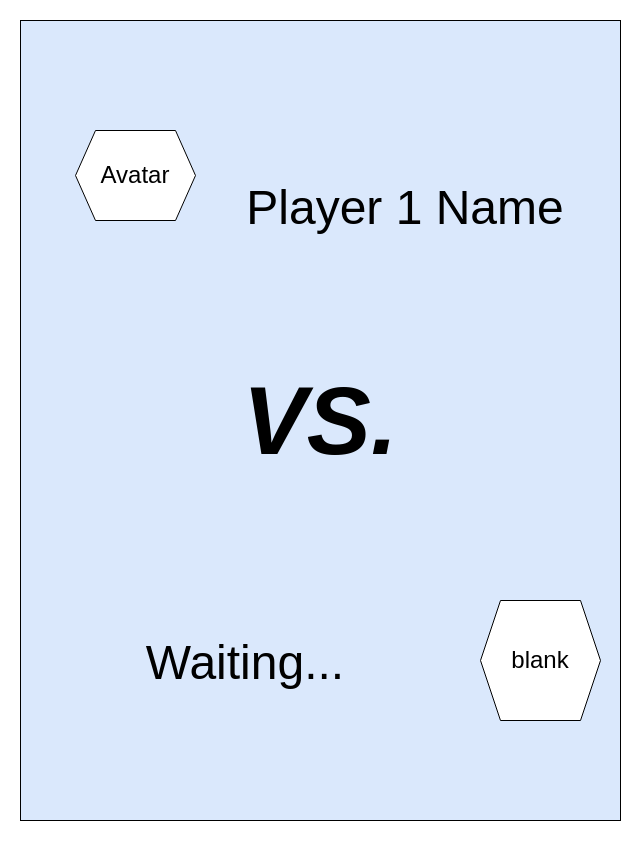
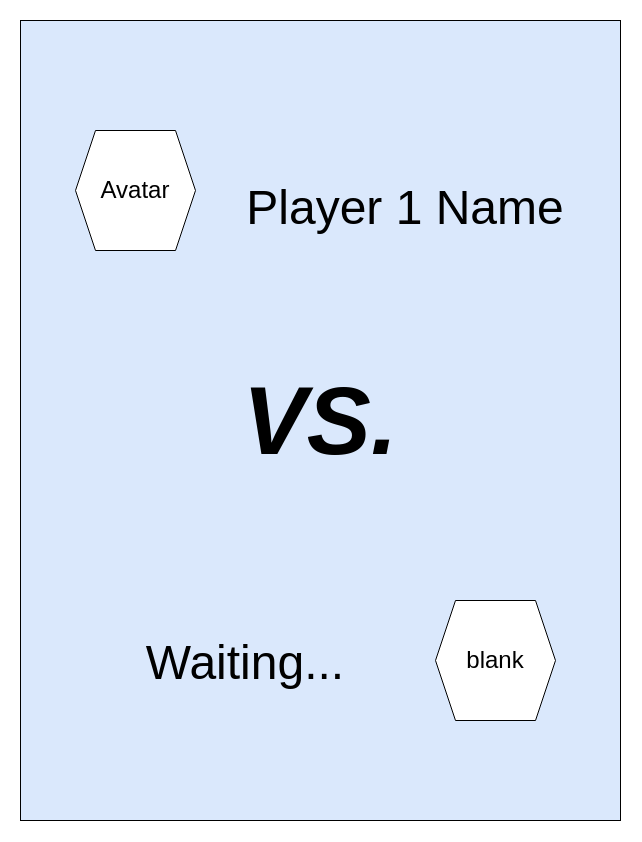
(136, 176) -> (136, 191)
(541, 661) -> (496, 661)
